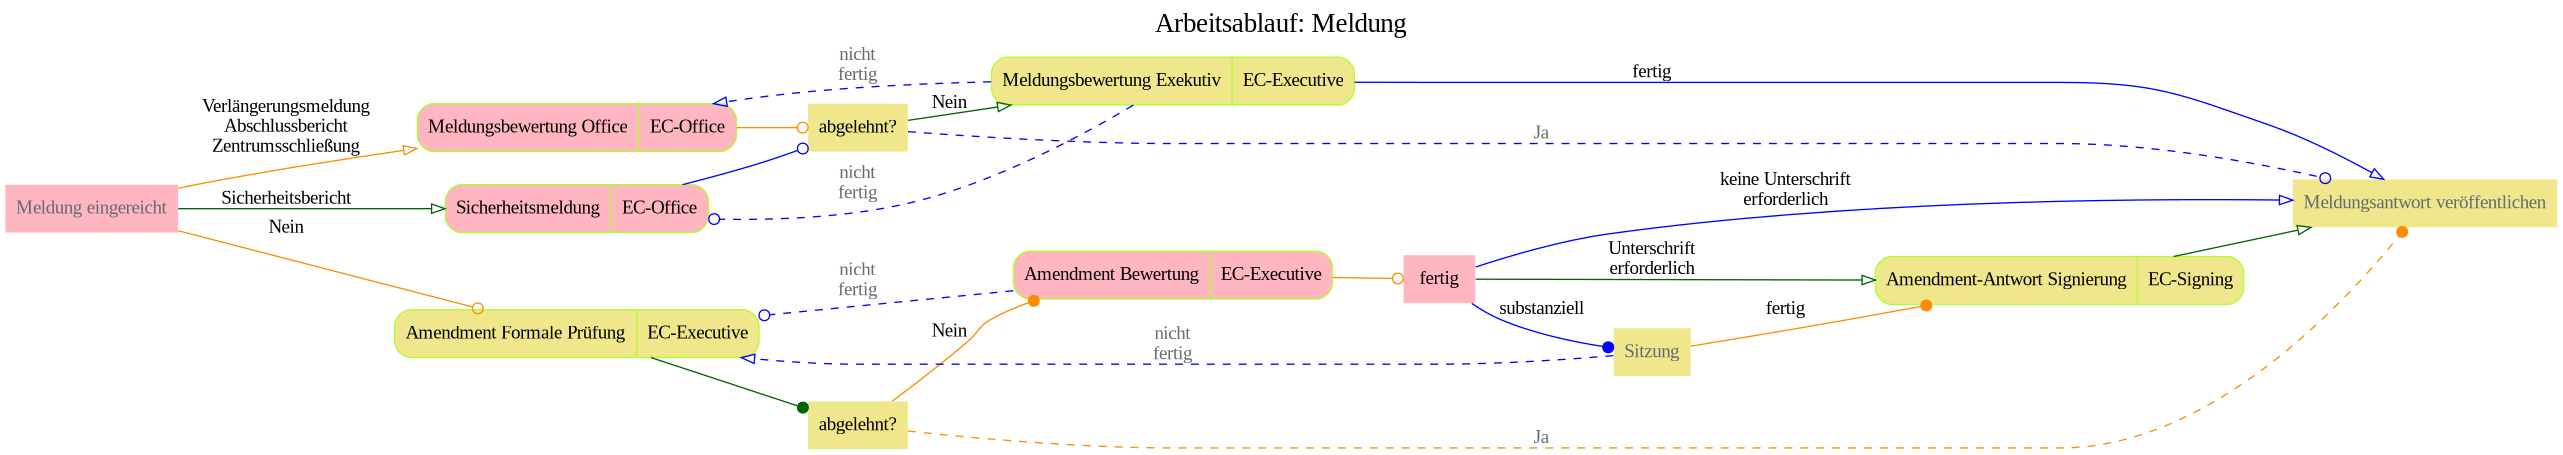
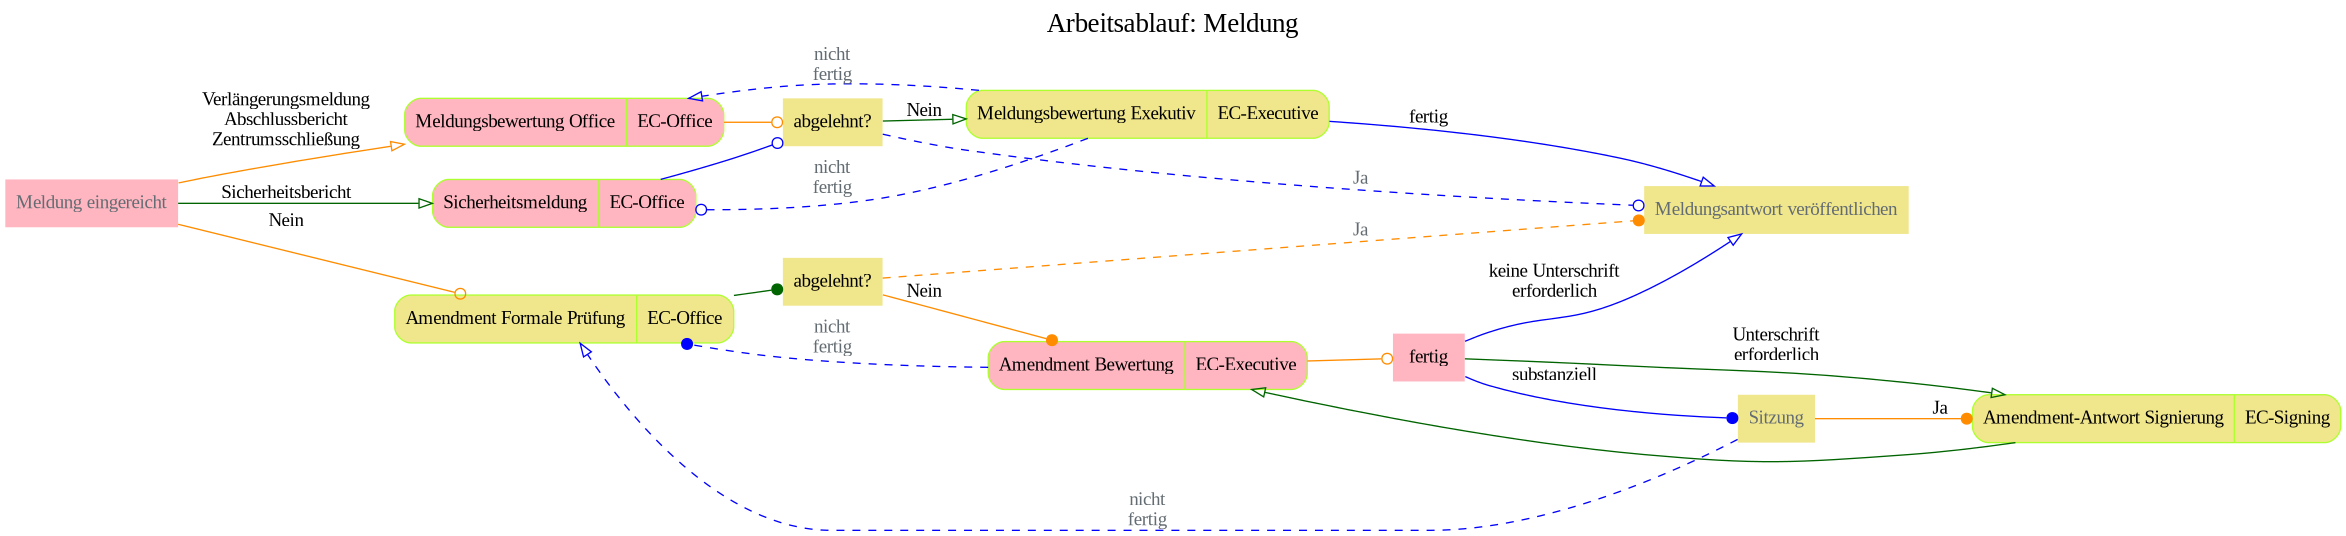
(2236, 243) -> (1638, 454)
(892, 303) -> (840, 362)
(1786, 309) -> (1941, 409)
(698, 333) -> (685, 318)
